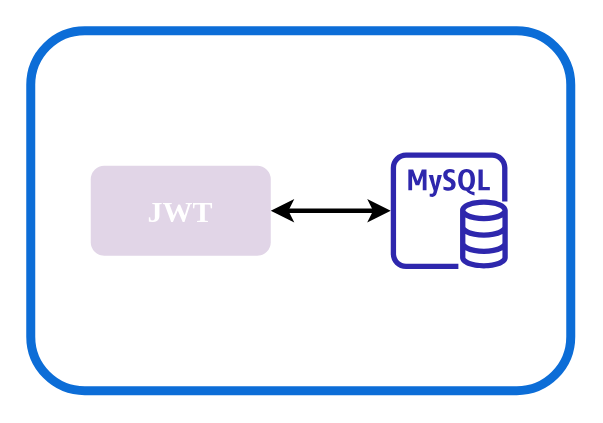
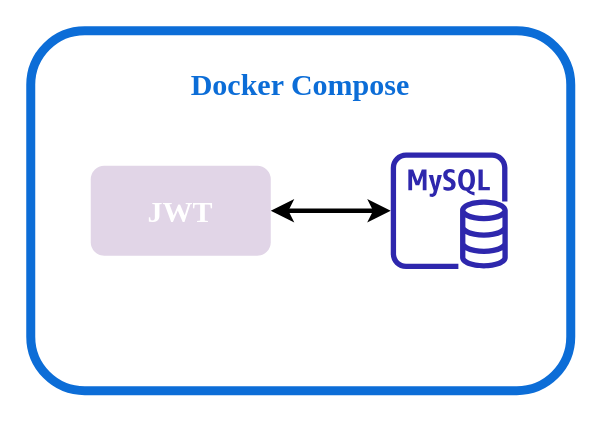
none -> (301, 83)
